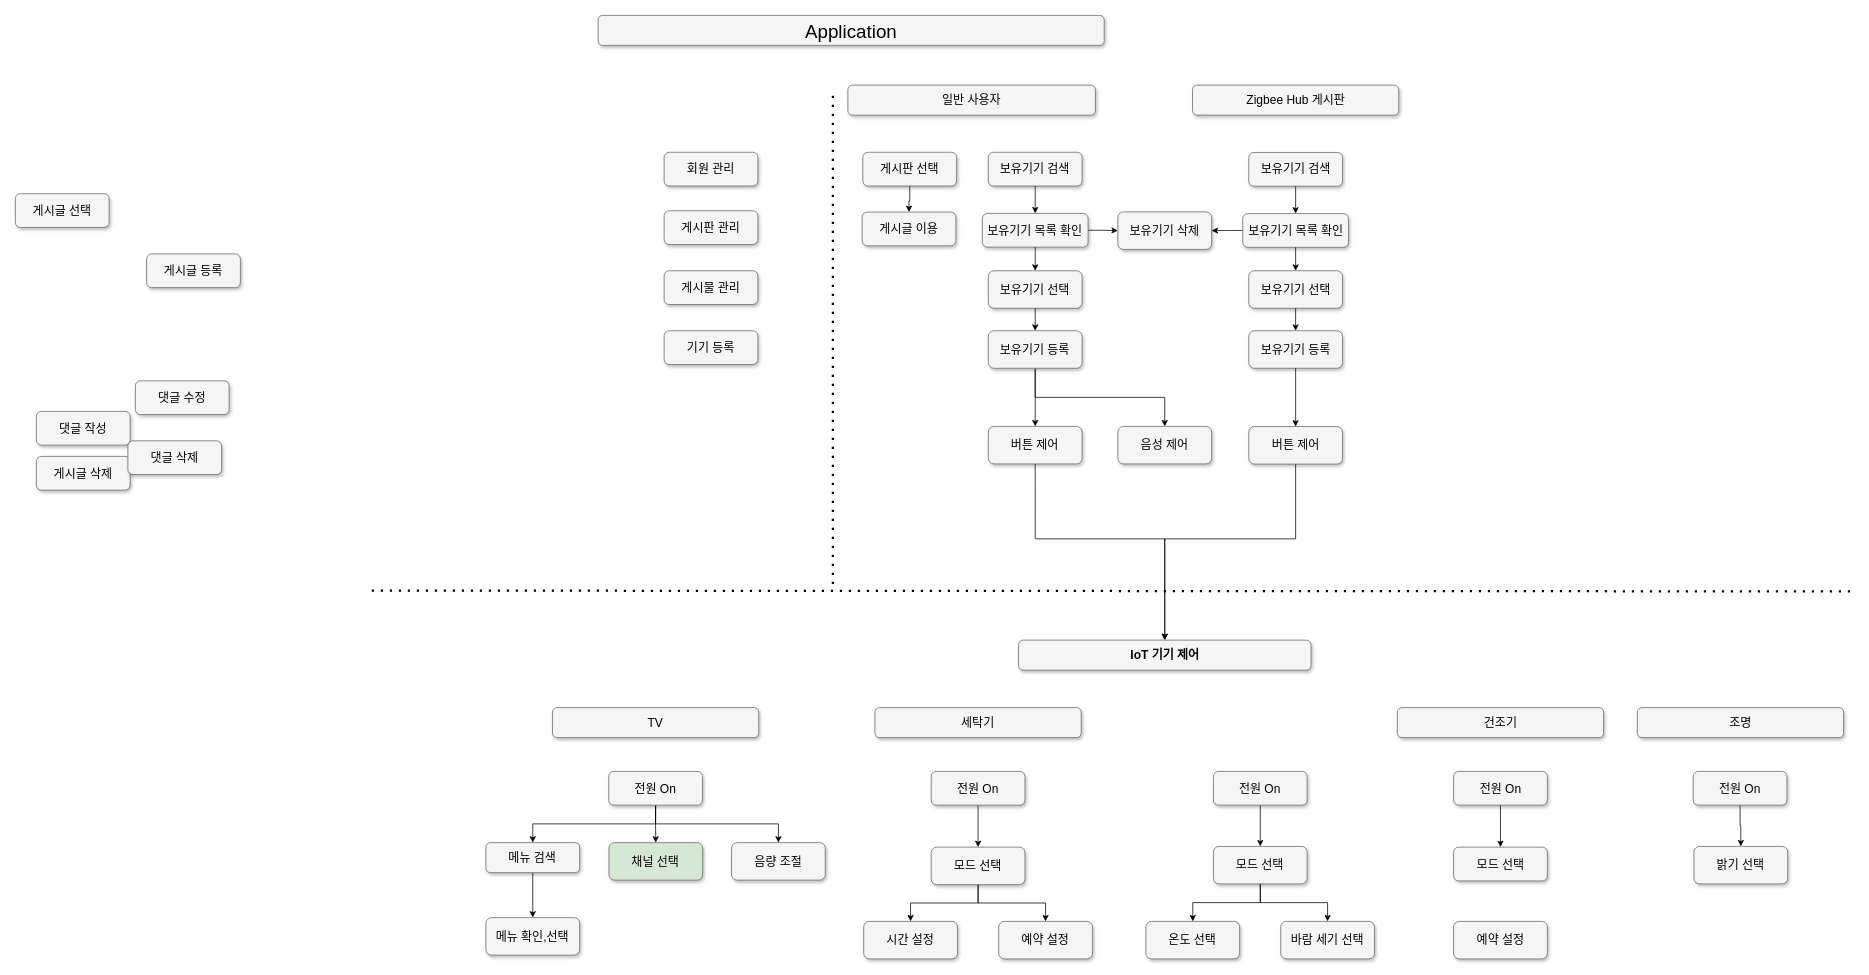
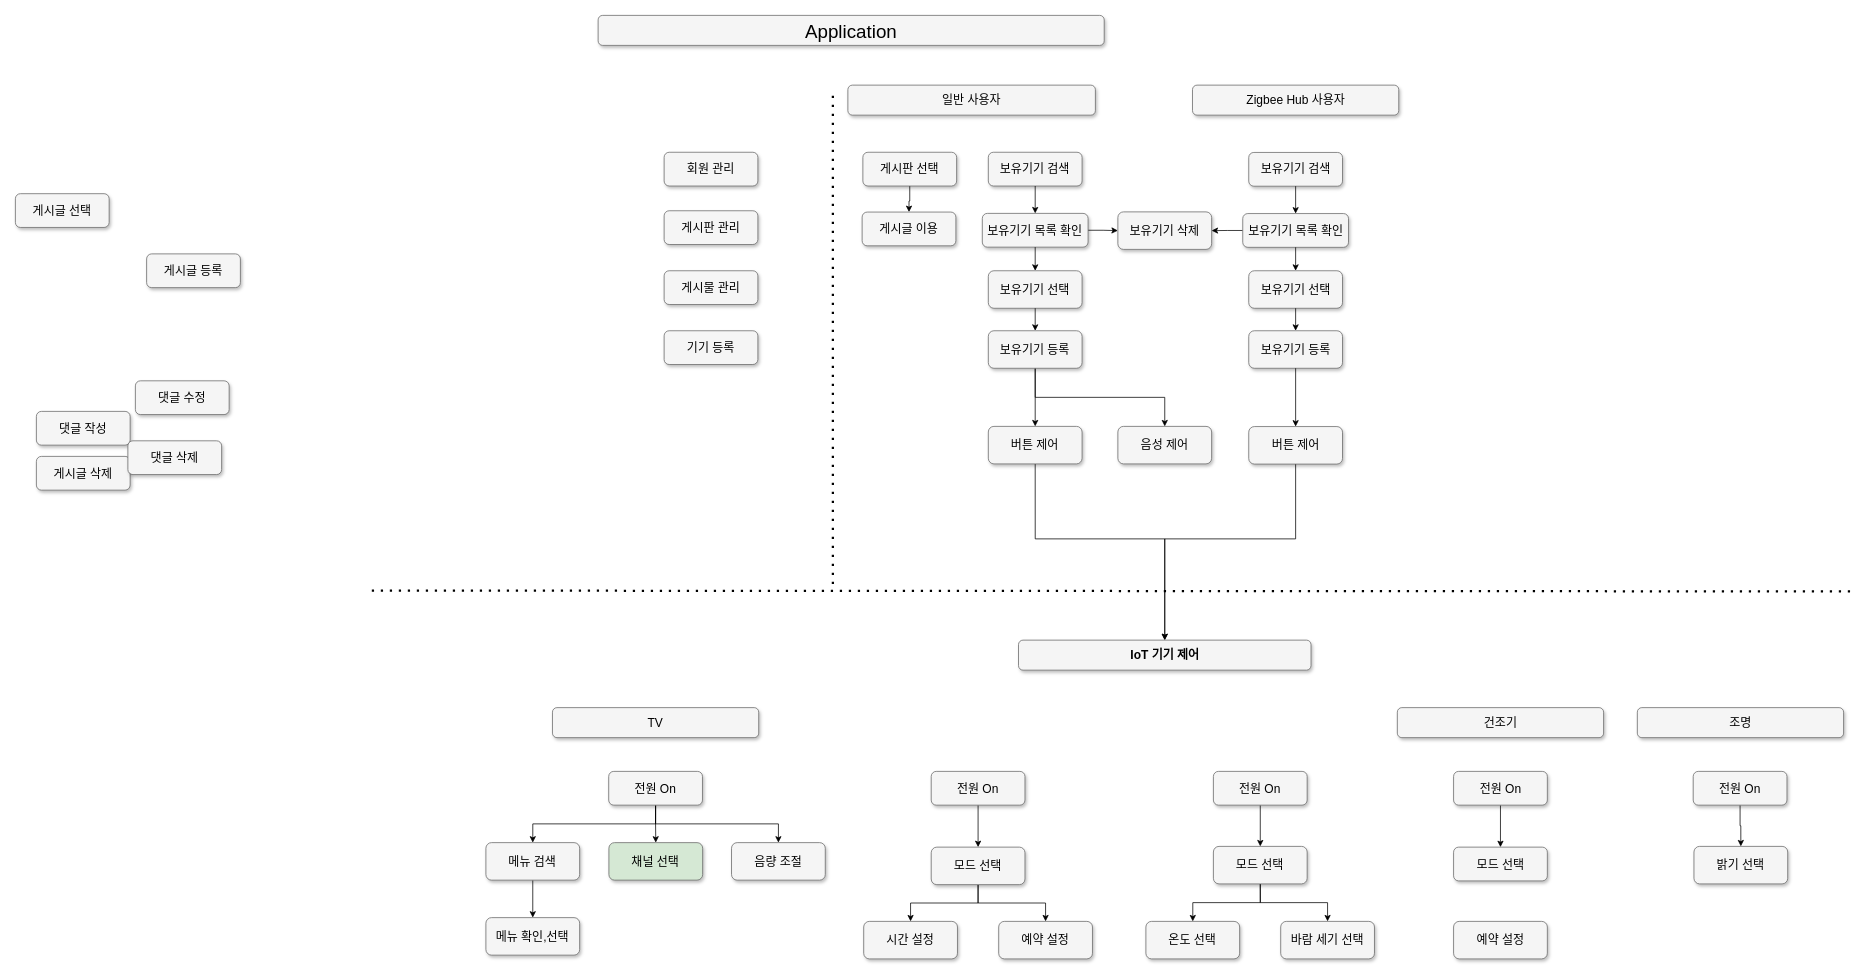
(1296, 100) -> (1296, 100)
(978, 723) -> none
(533, 858) -> (533, 861)
